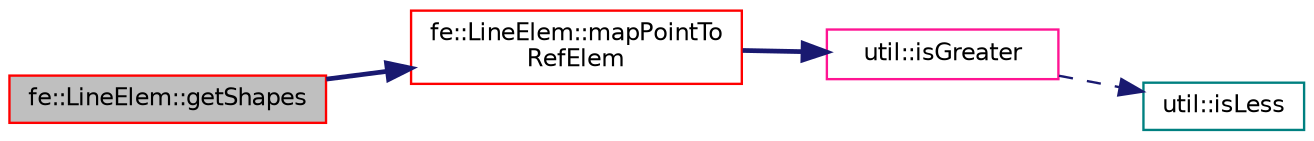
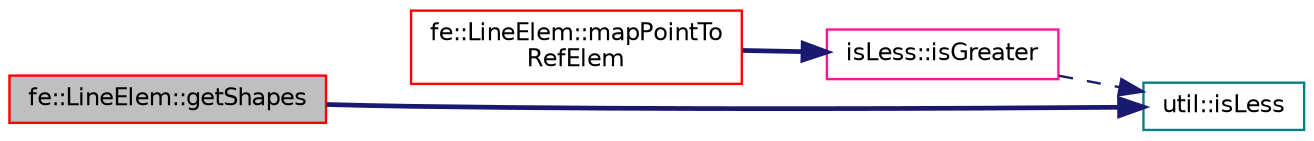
(943, 54) -> (943, 54)
(357, 75) -> (723, 109)
